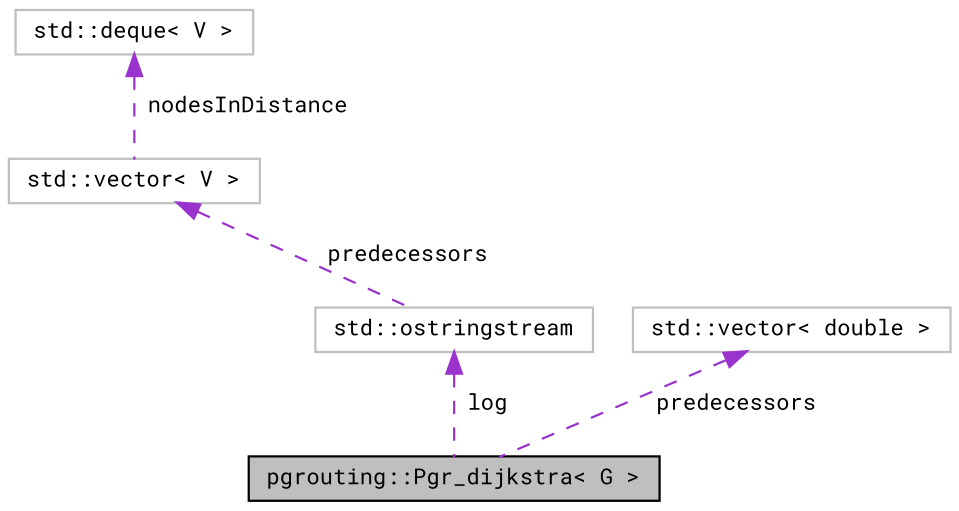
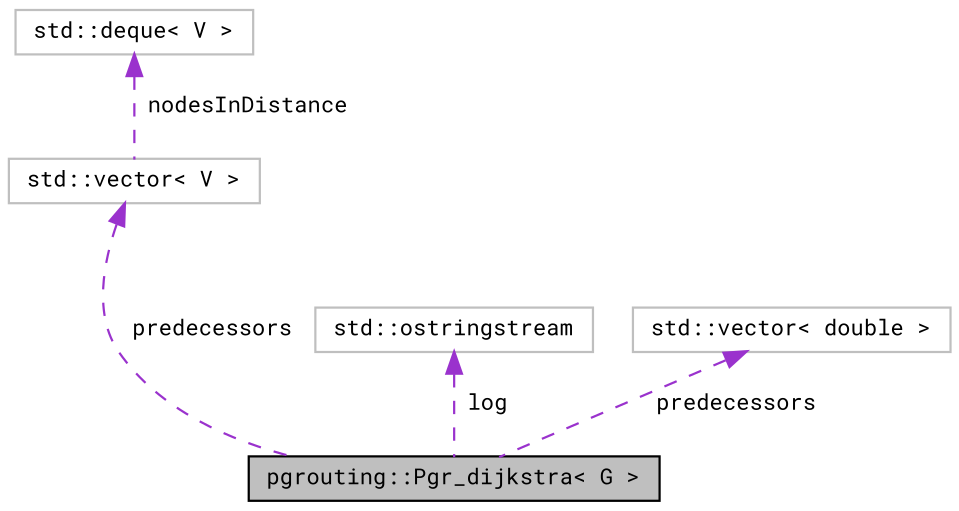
(305, 260) -> (144, 381)
